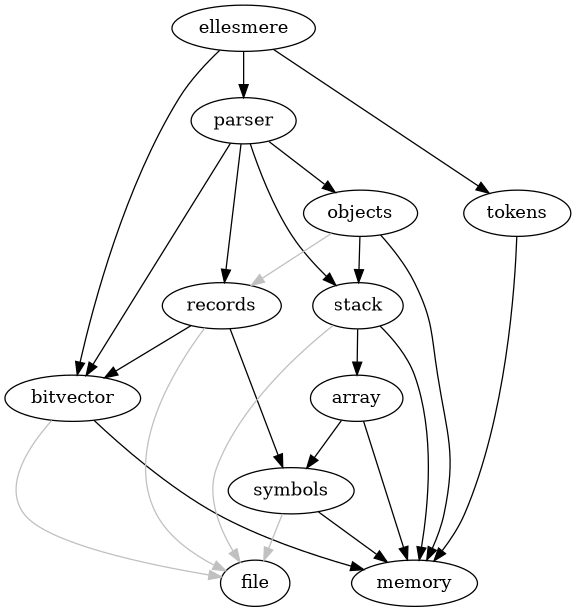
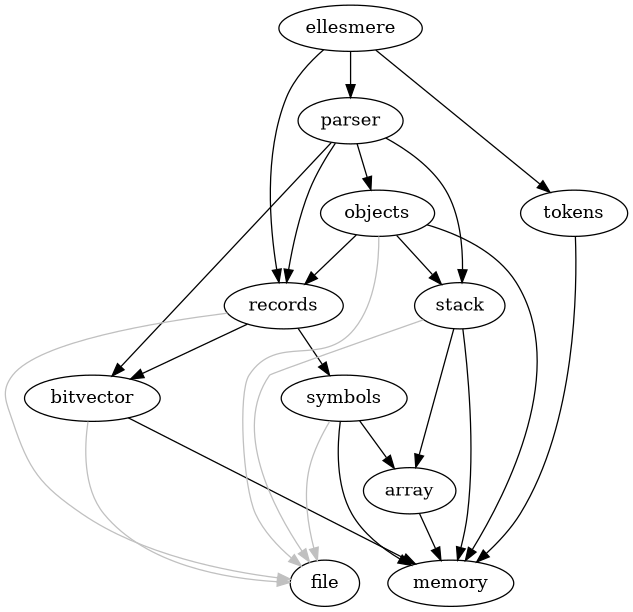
(131, 197) -> (273, 152)
(297, 256) -> (335, 255)
none -> (255, 368)
(328, 439) -> (373, 439)
